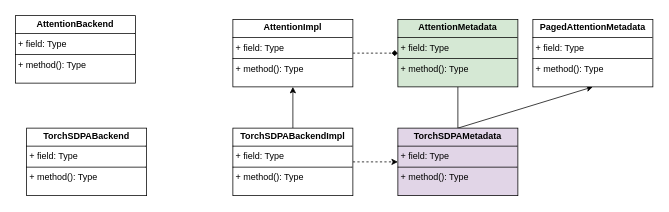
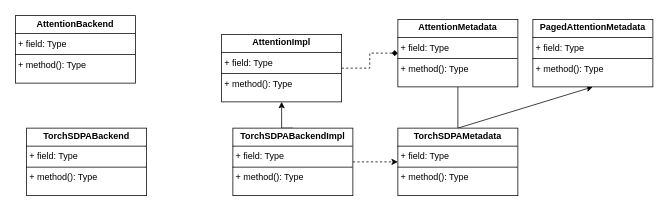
(293, 53) -> (282, 68)
(458, 53) -> (458, 53)
(458, 162) -> (458, 162)
